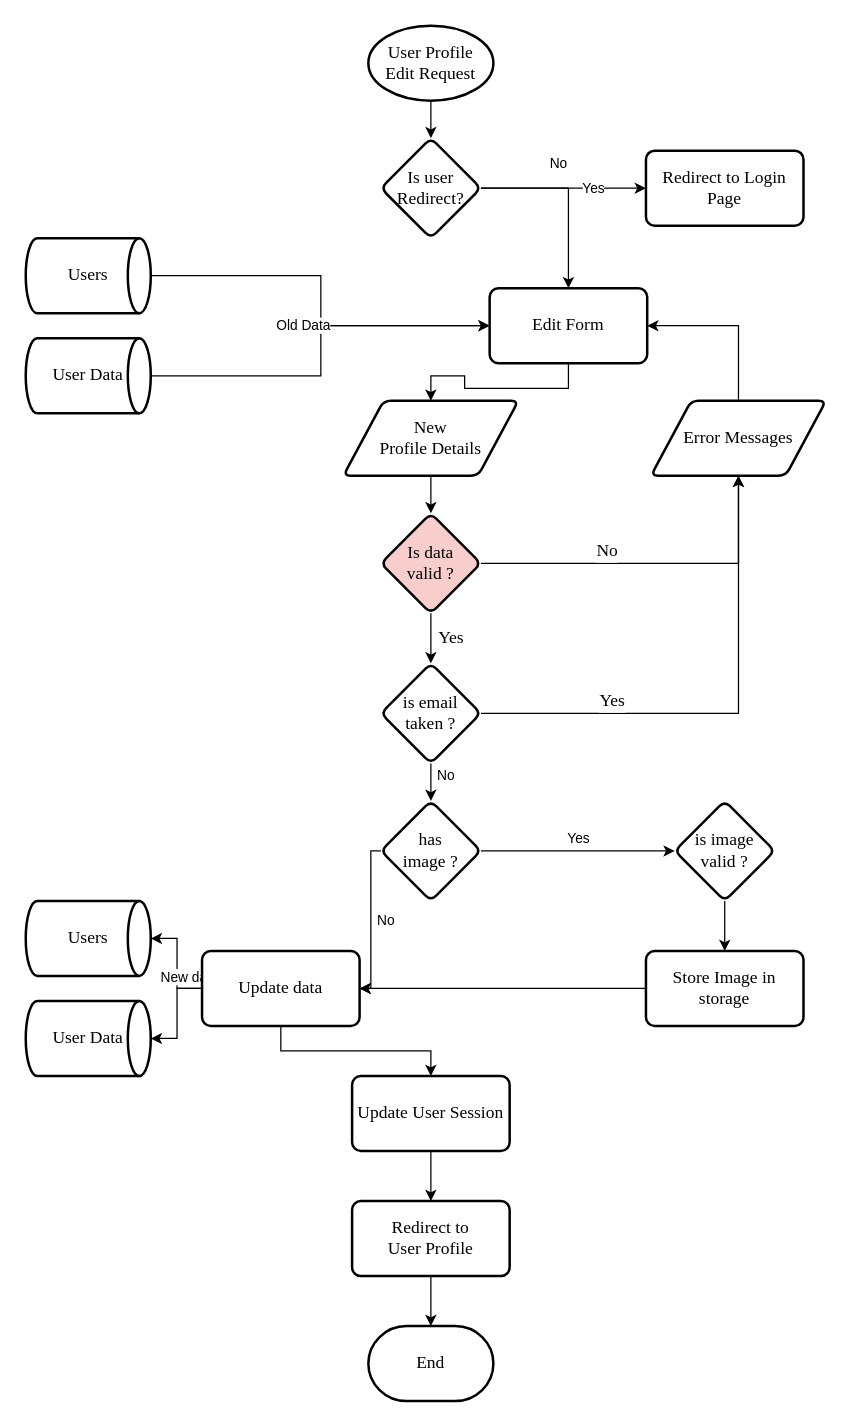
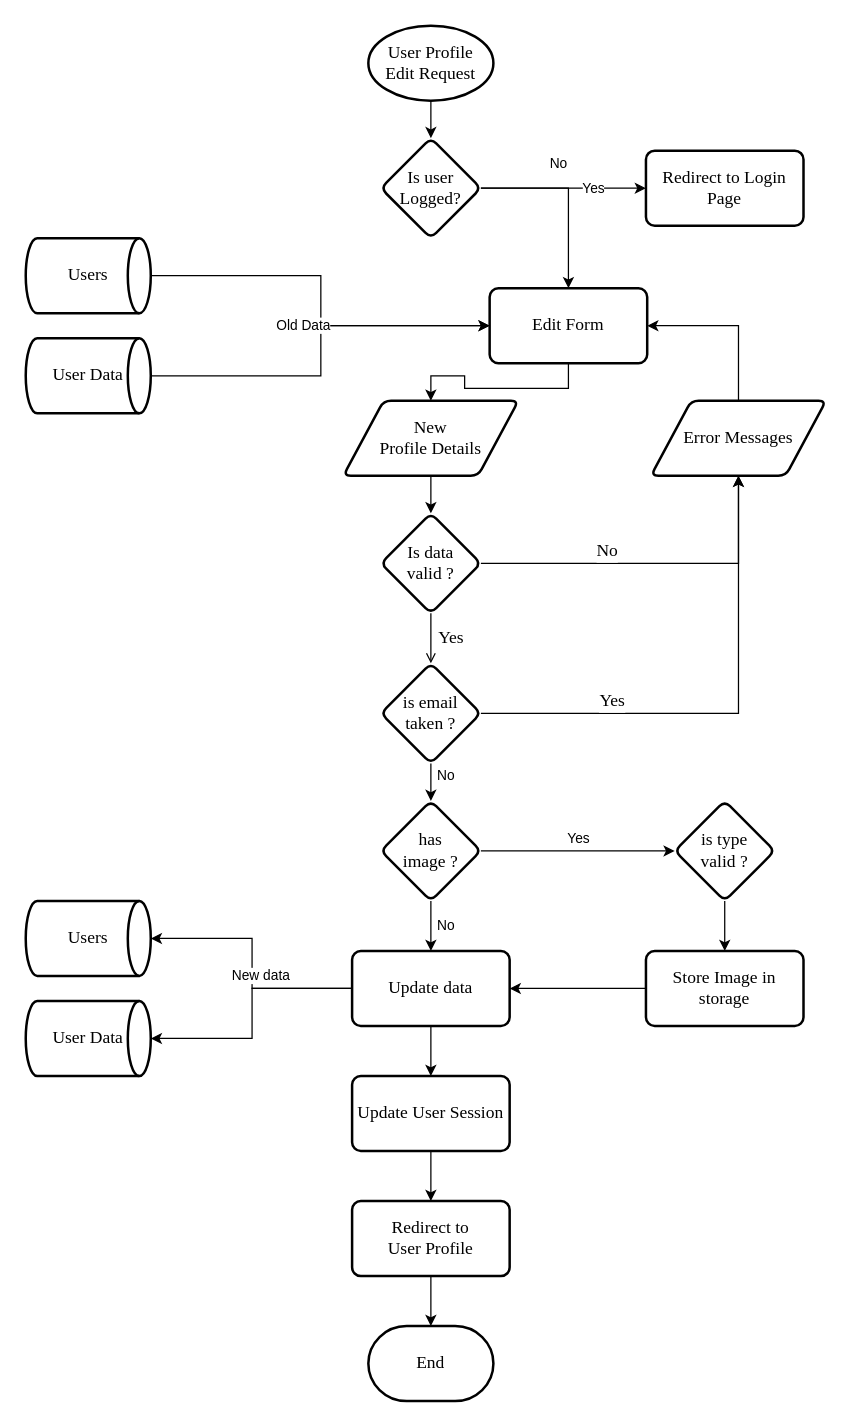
(431, 188) -> (431, 188)
(431, 563) -> (431, 563)
(431, 653) -> (431, 655)
(724, 851) -> (724, 851)
(281, 988) -> (431, 988)
